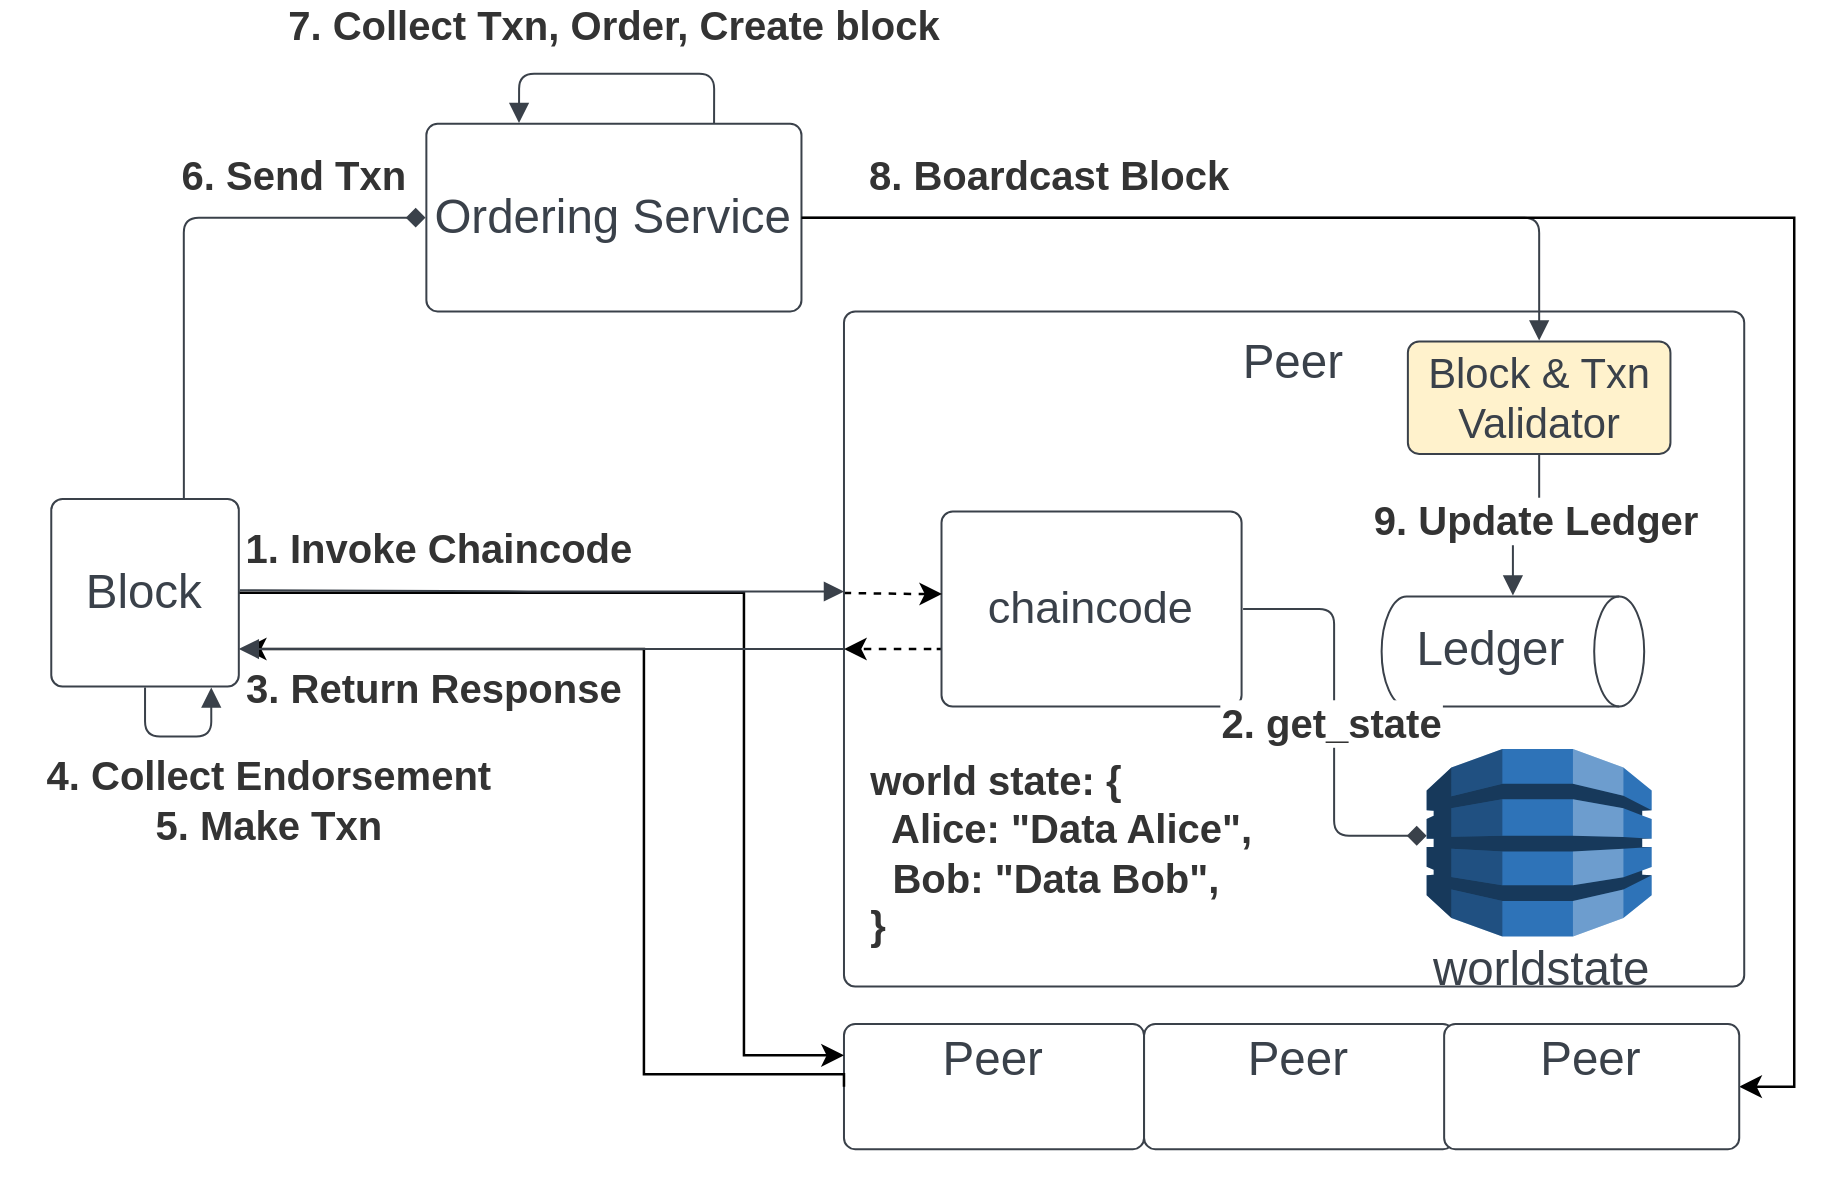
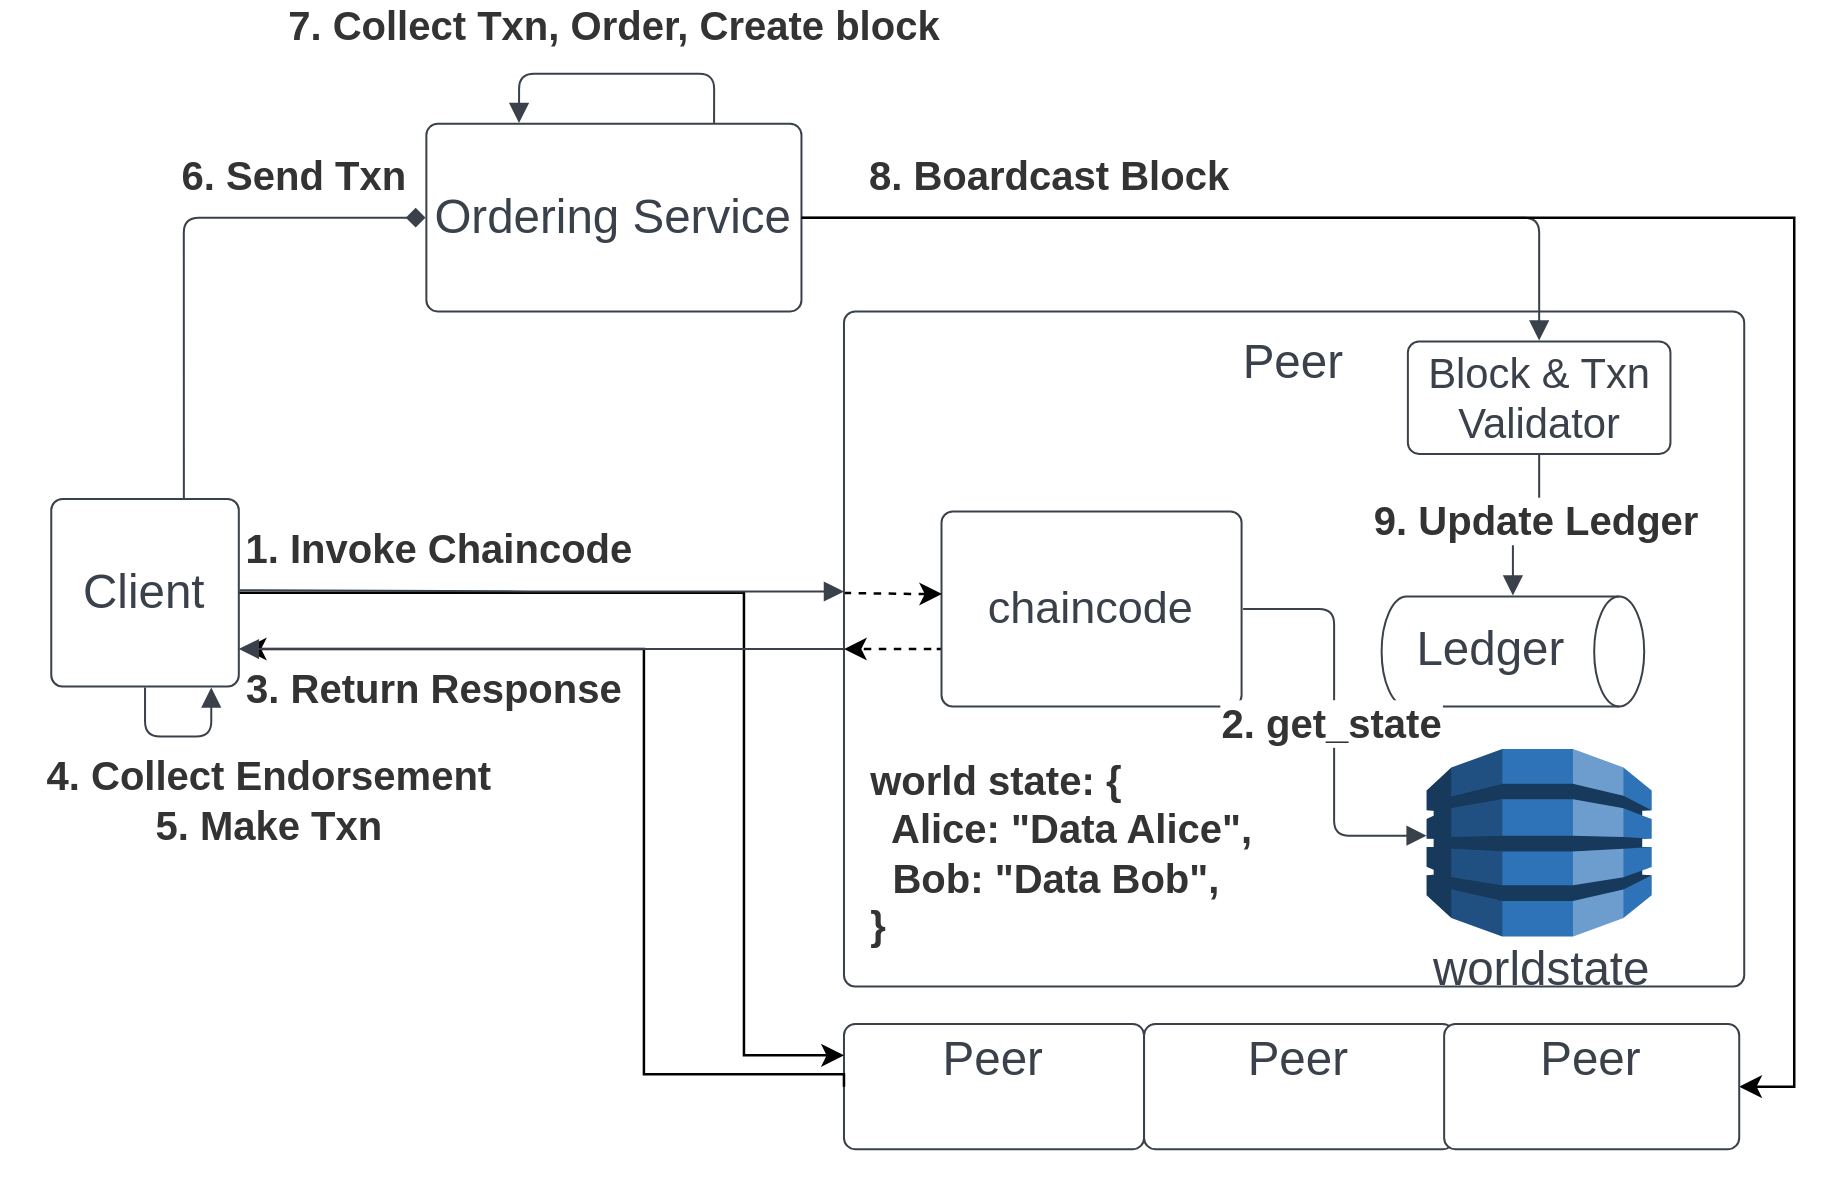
(1539, 398) -> (1539, 398)
(145, 594) -> (145, 594)
(1406, 835) -> (1405, 835)
